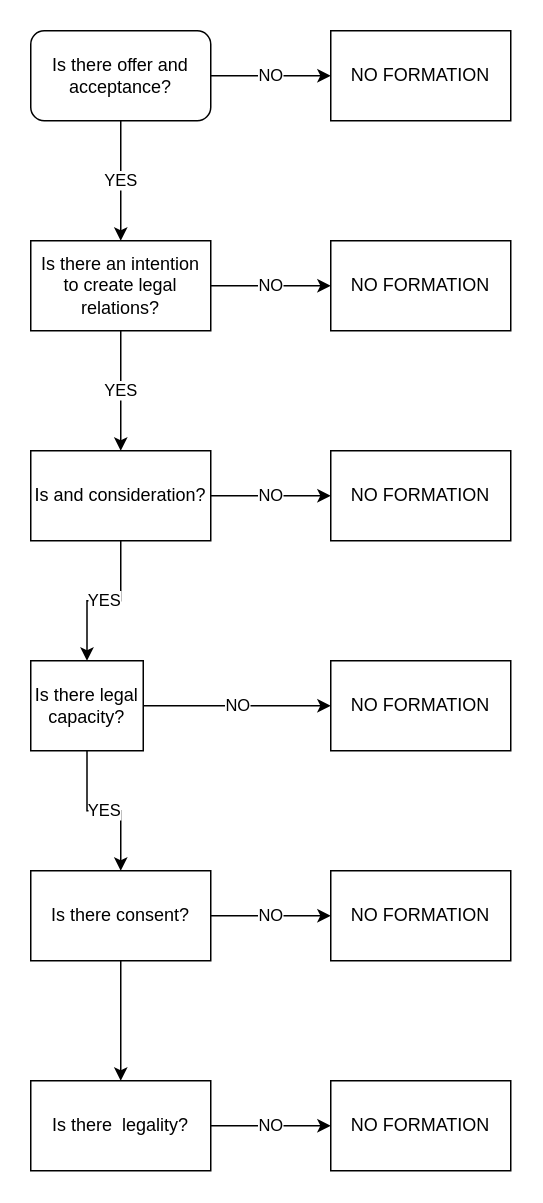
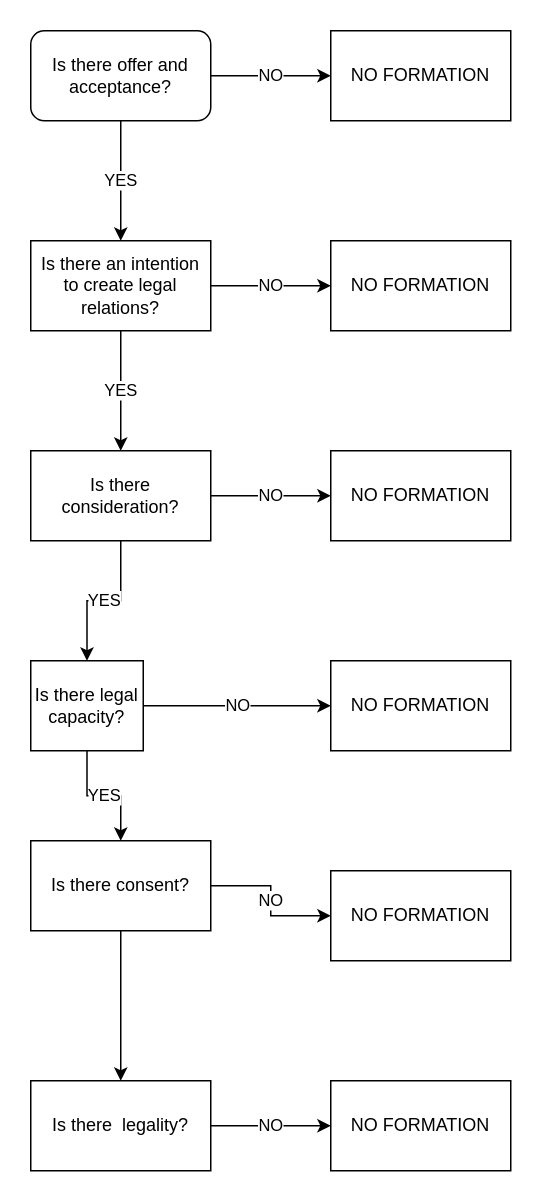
(121, 496) -> (121, 496)
(121, 916) -> (121, 886)
